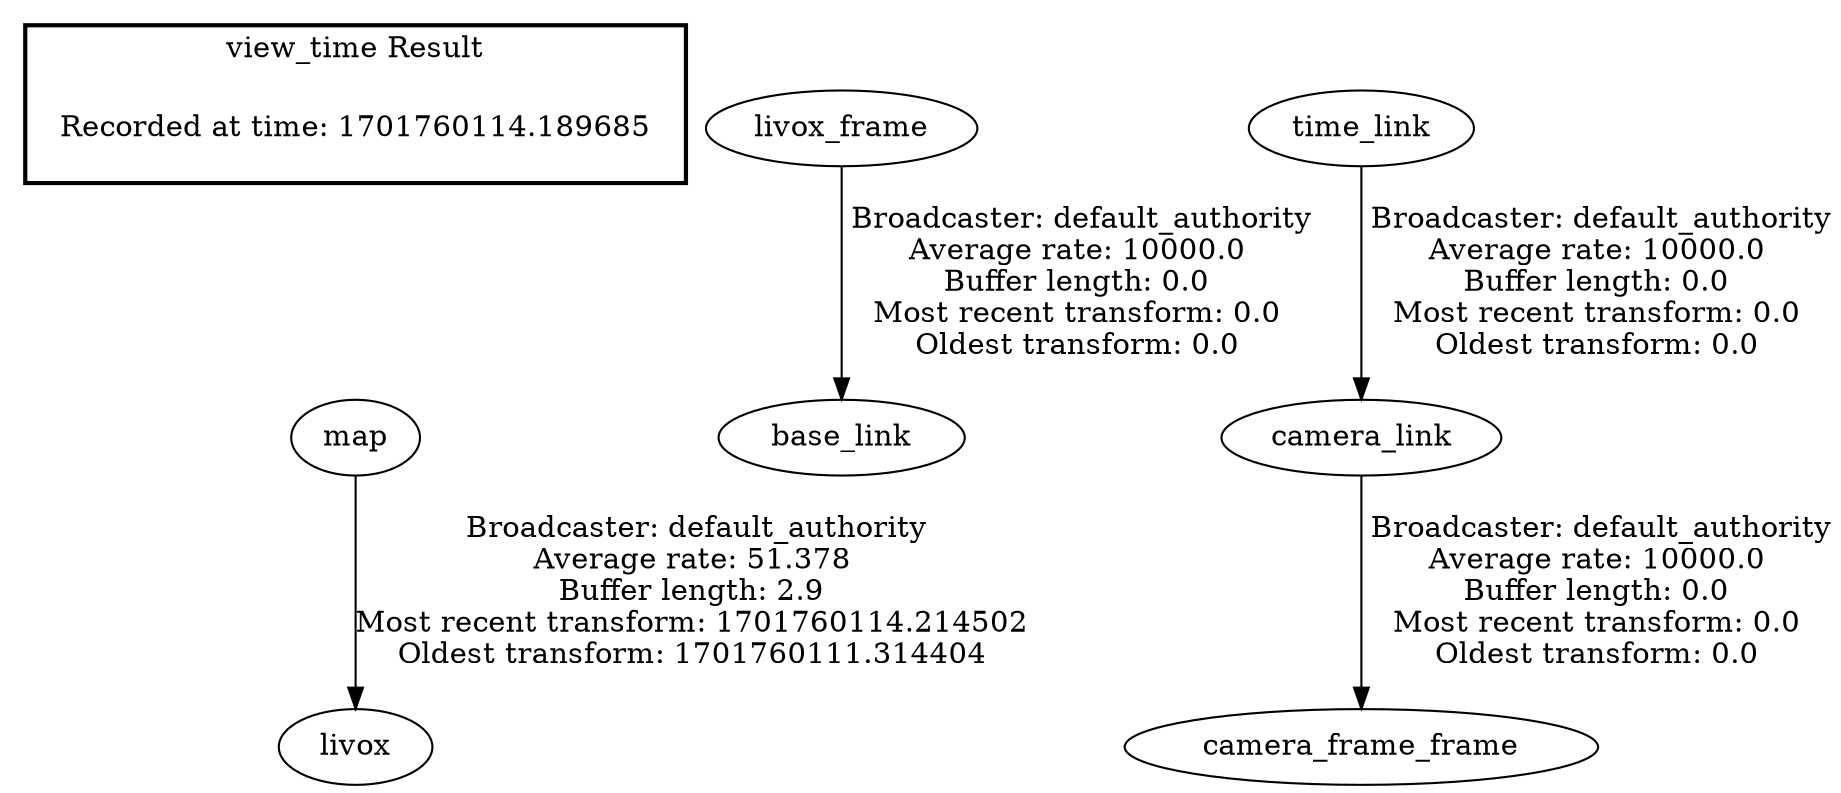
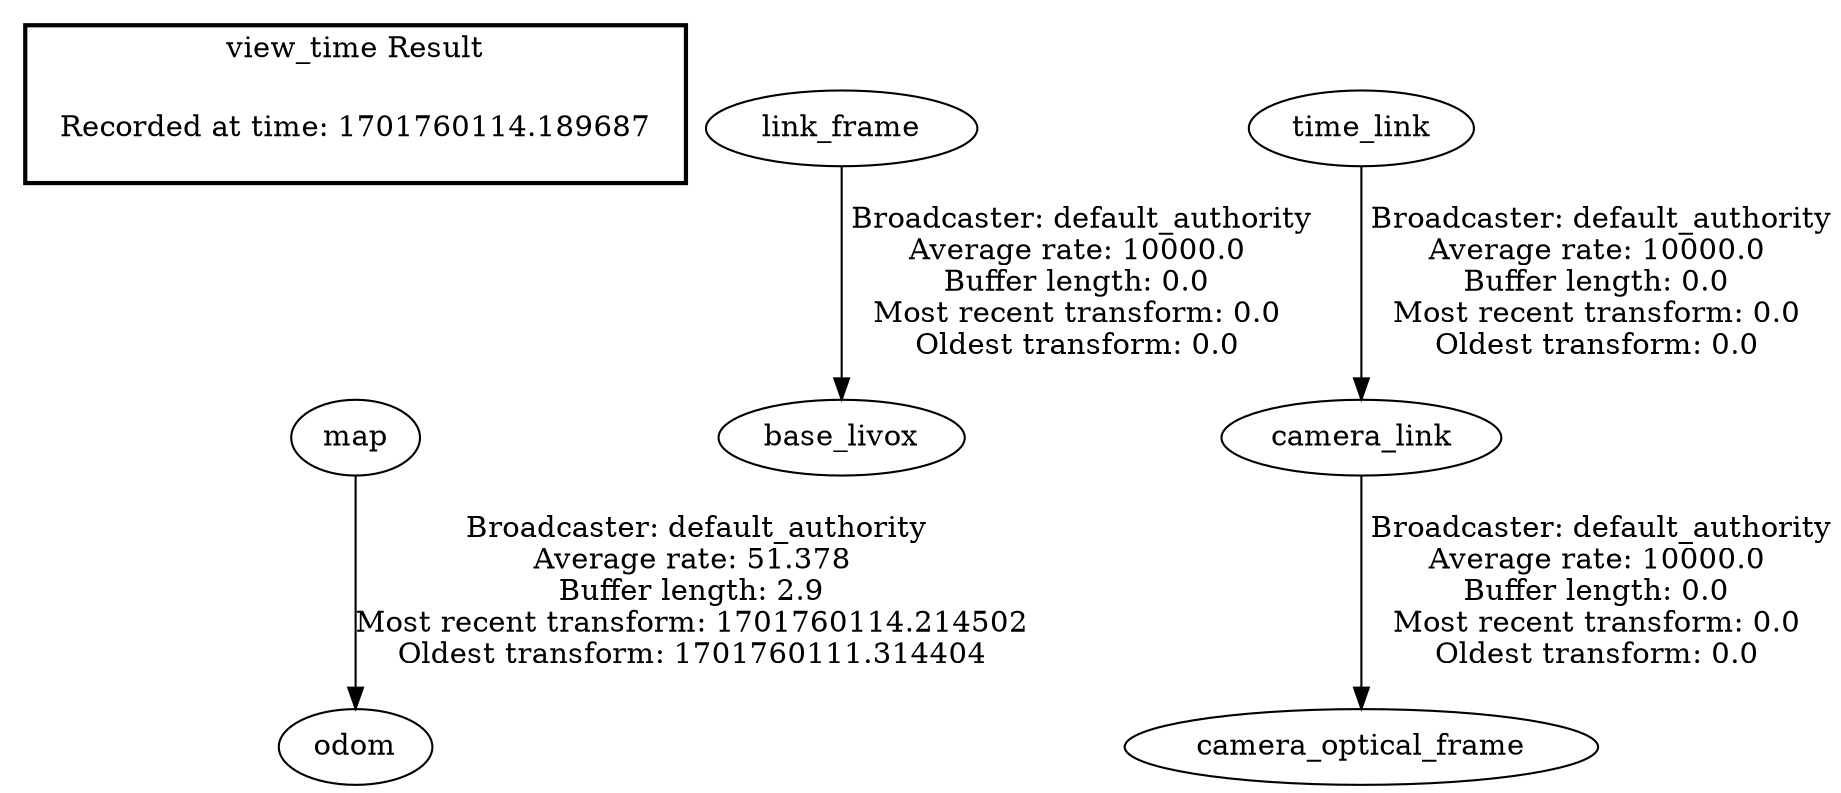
(356, 128) -> (356, 128)
(842, 128) -> (842, 128)
(842, 438) -> (842, 438)
(356, 747) -> (356, 747)
(1361, 747) -> (1361, 747)
